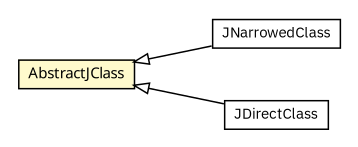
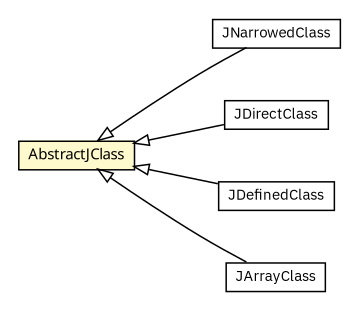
none -> (276, 195)
none -> (276, 277)
